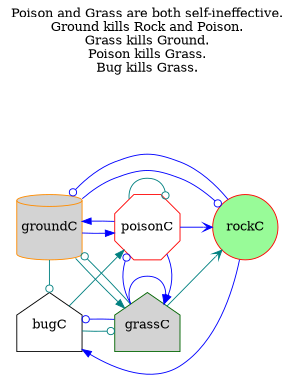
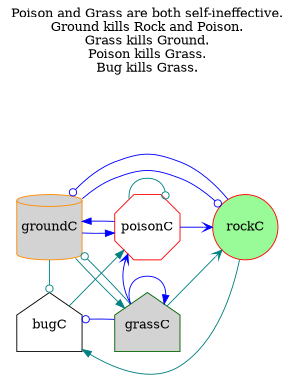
(172, 275) -> none
(123, 283) -> (123, 283)
(95, 331) -> none
(192, 357) -> (192, 357)
